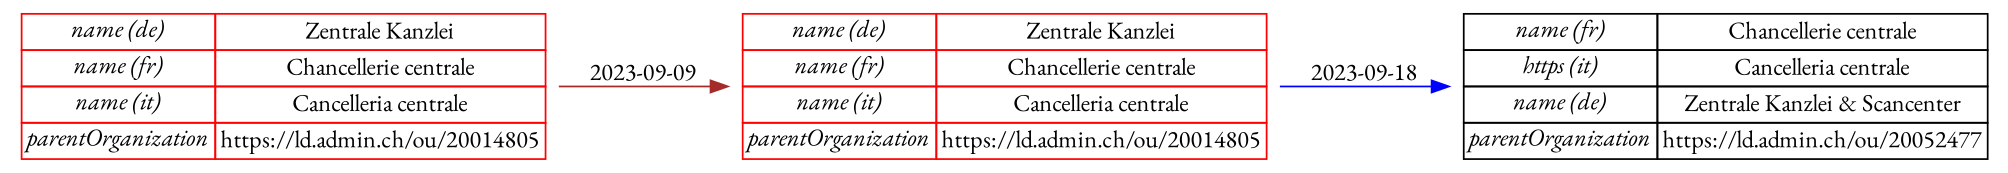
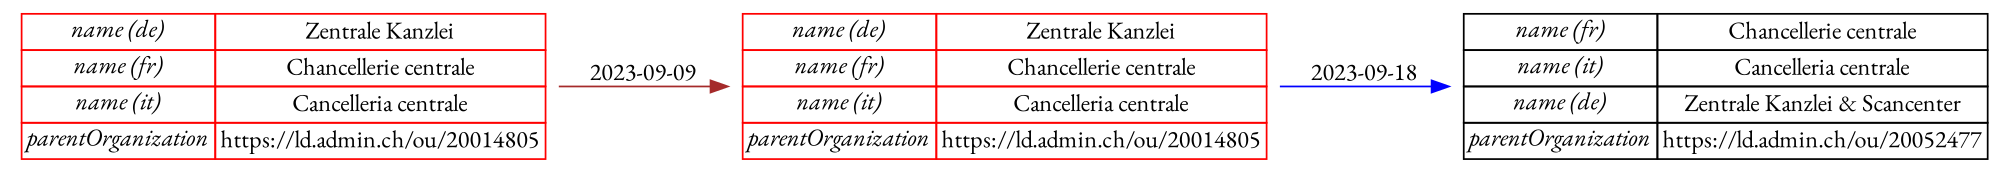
(1561, 66) -> (1561, 66)
